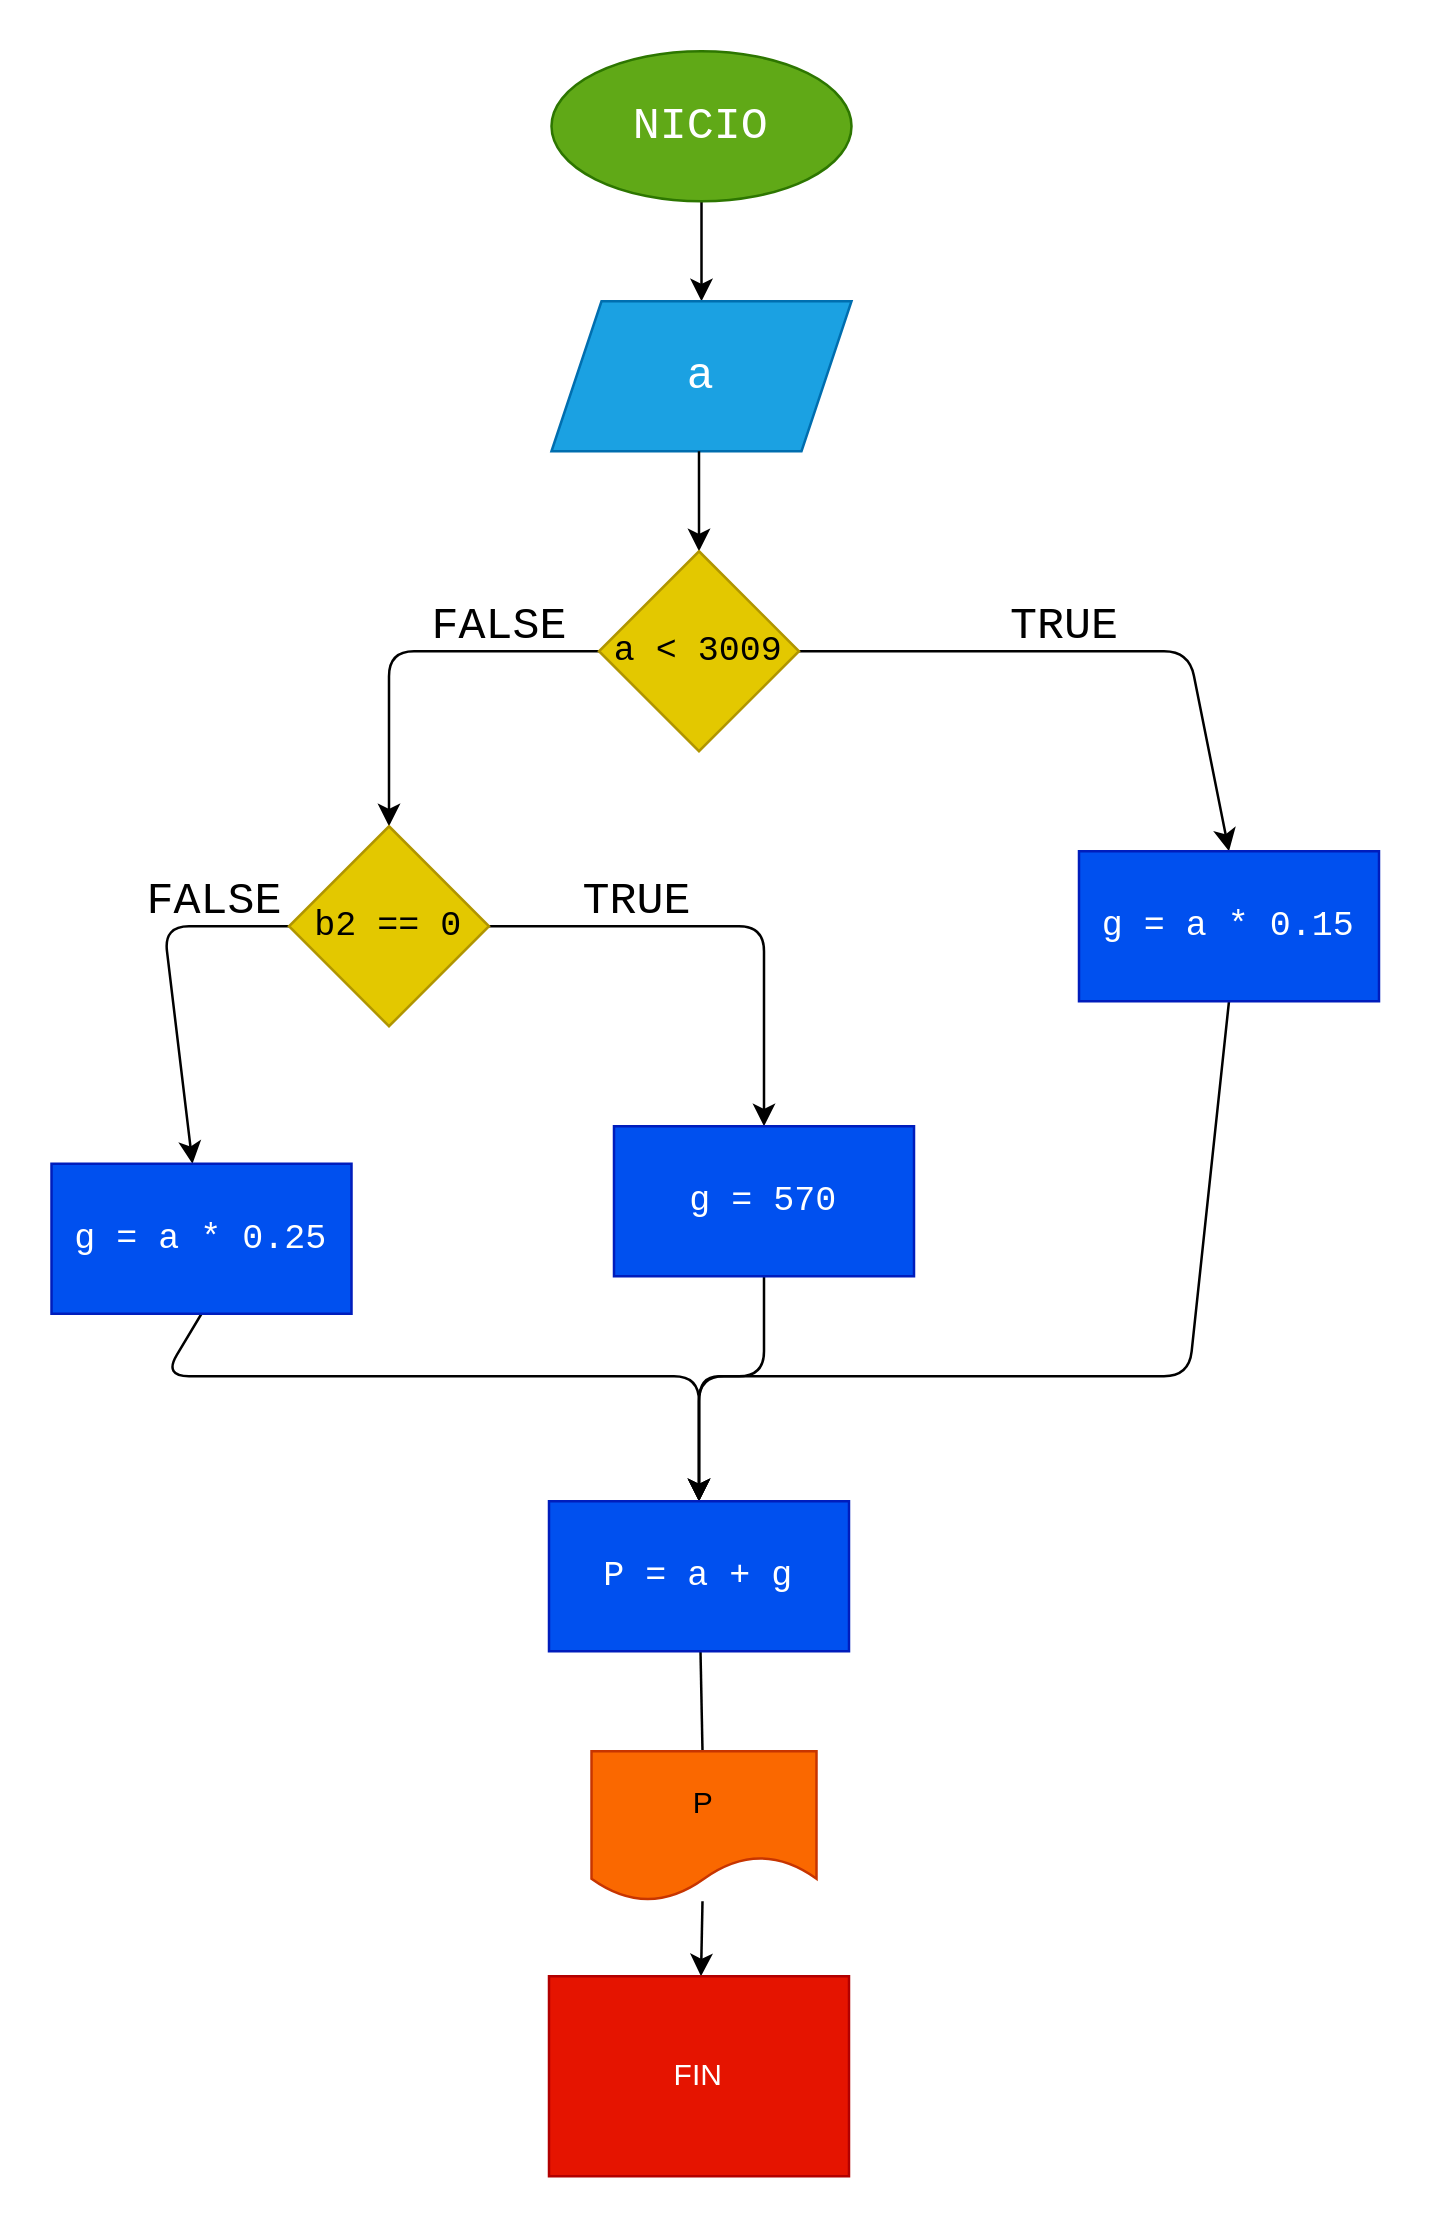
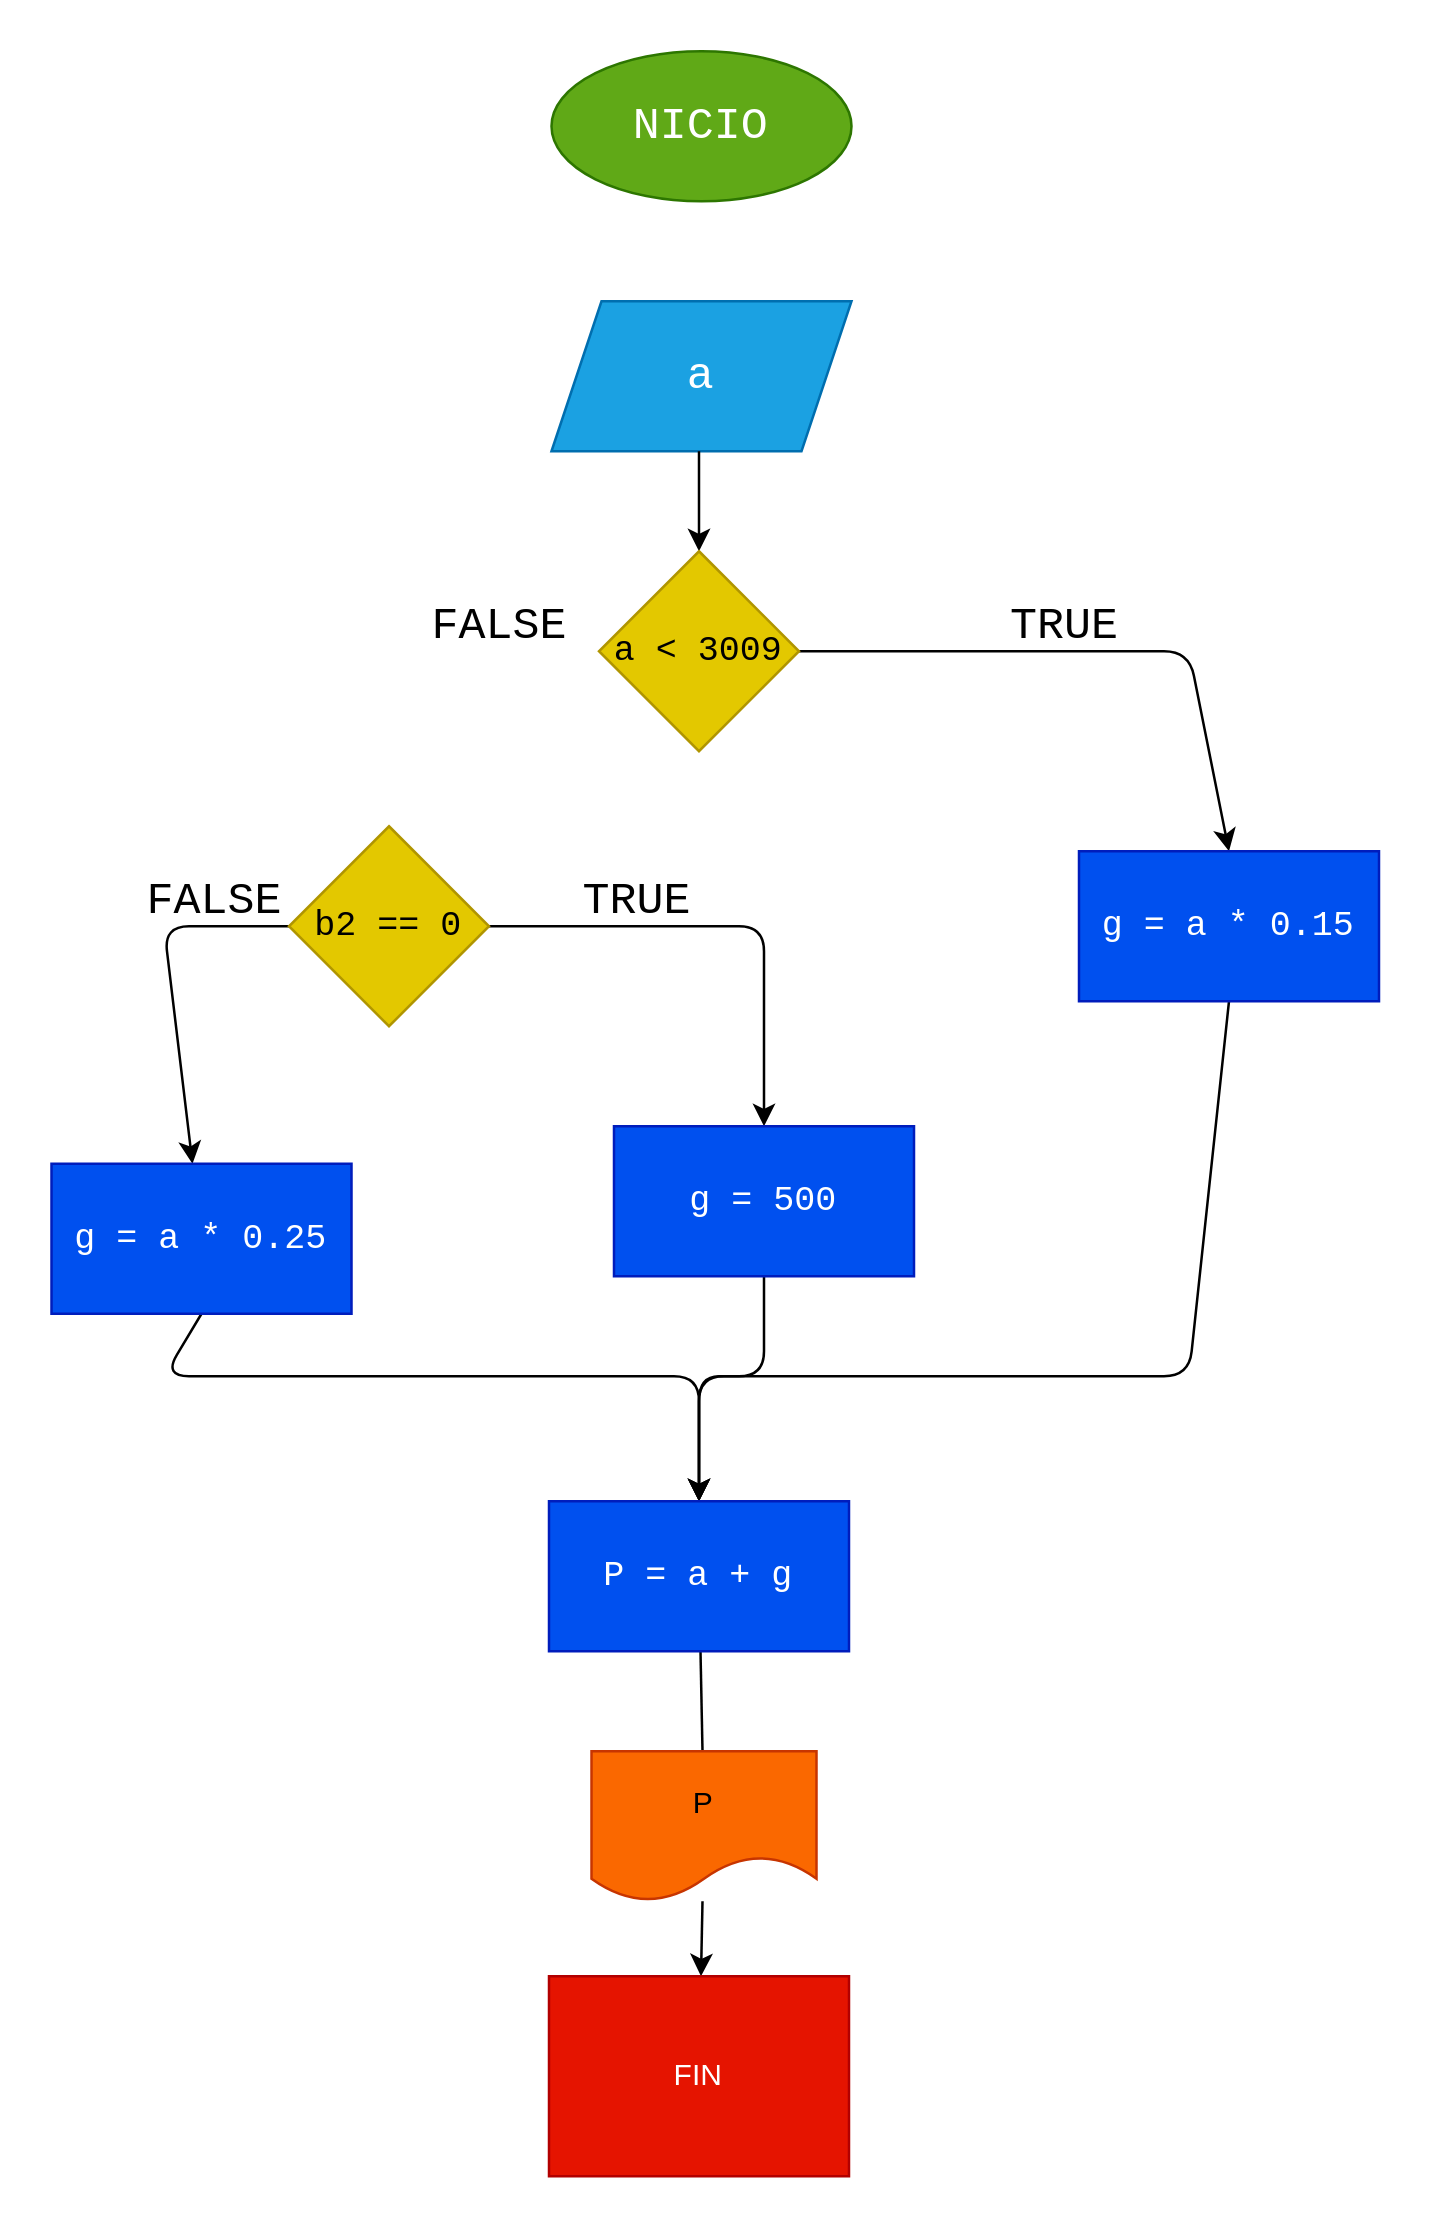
(701, 243) -> none
(423, 651) -> none
(764, 1201) -> (764, 1201)
